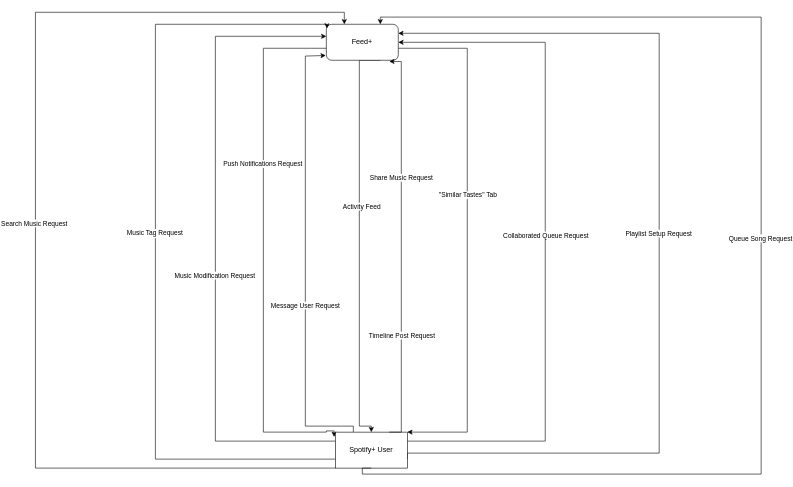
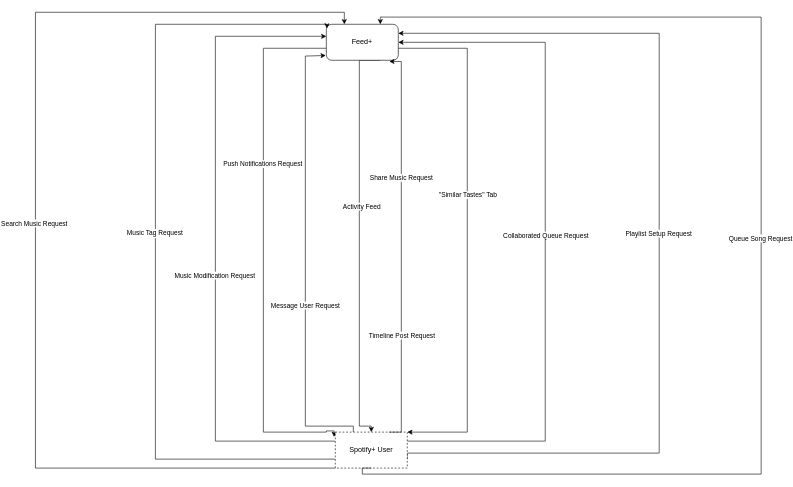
(371, 450) -> (371, 450)
